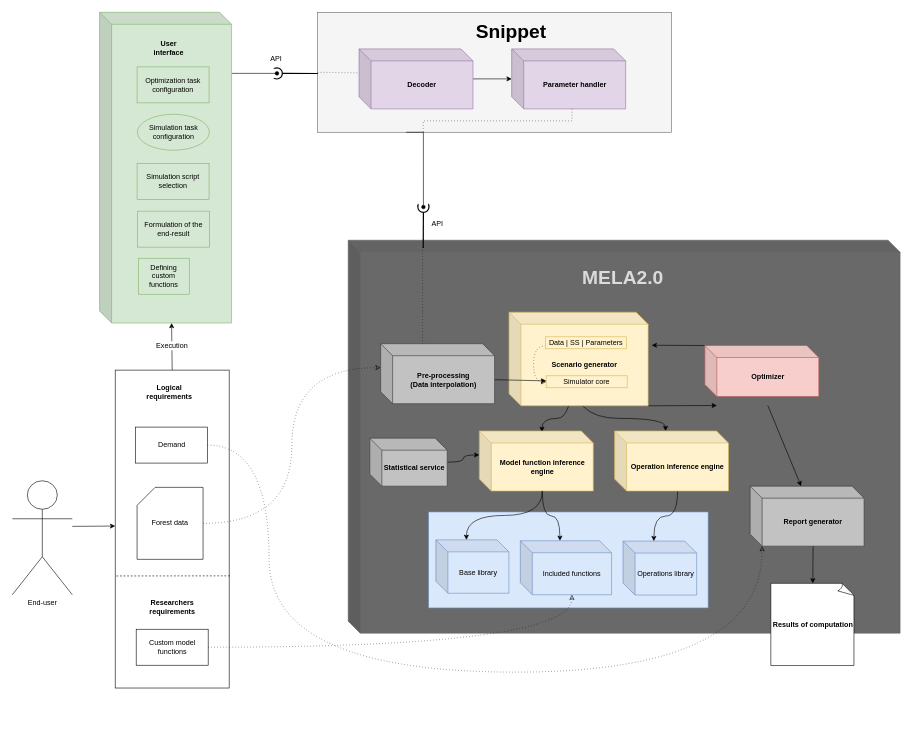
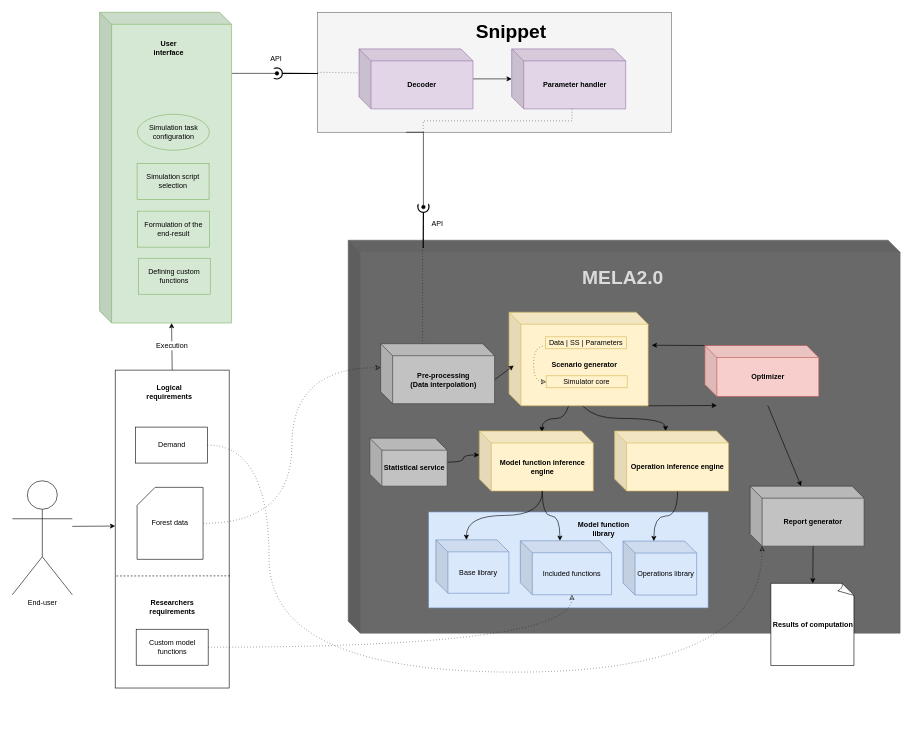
(173, 85) -> none
(164, 276) -> (174, 276)
(523, 380) -> (509, 369)
none -> (604, 529)
